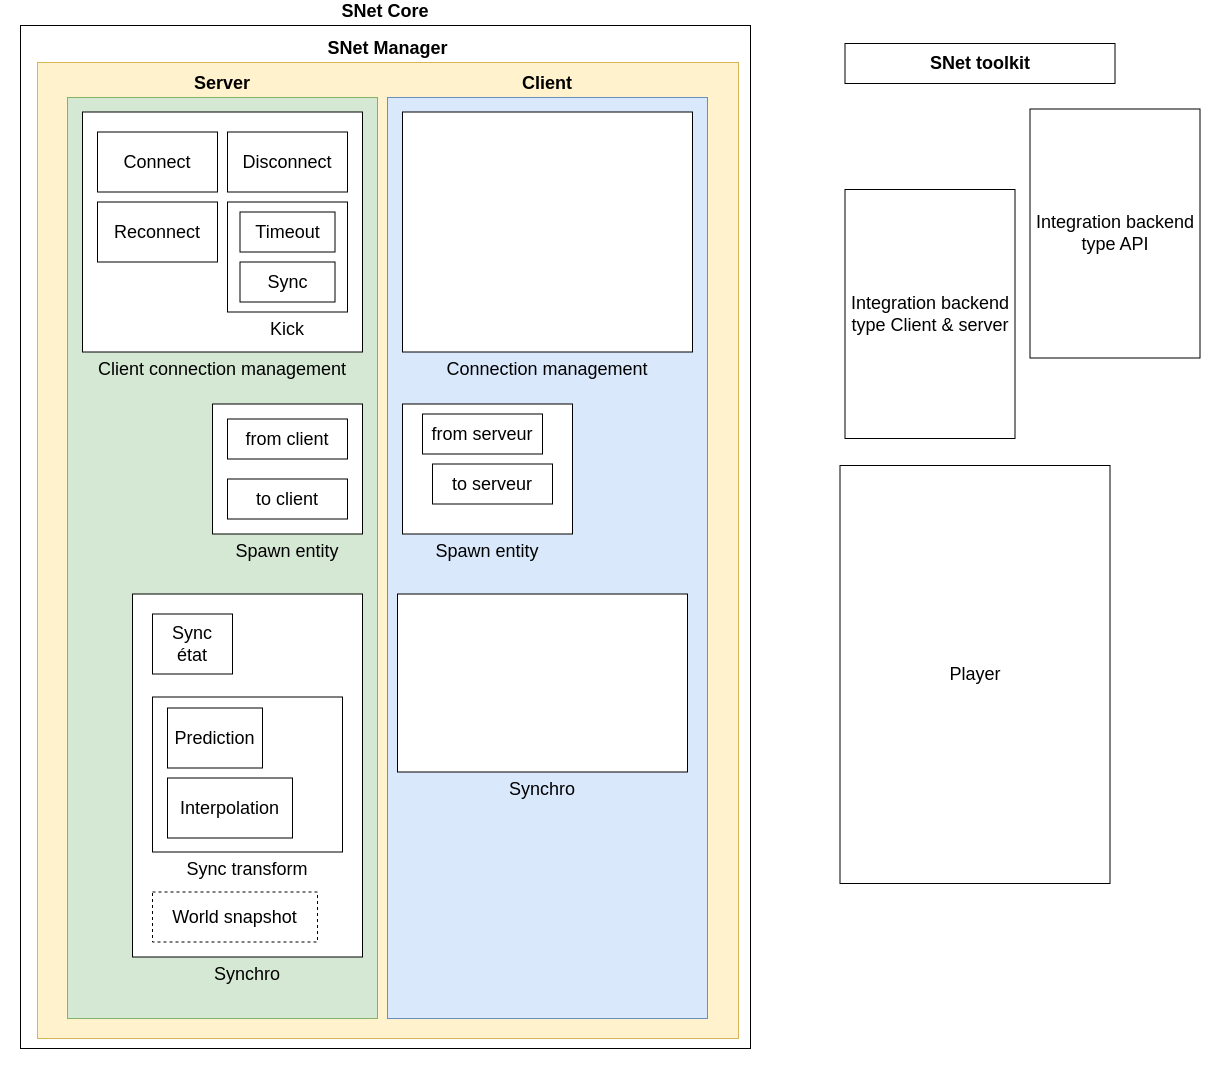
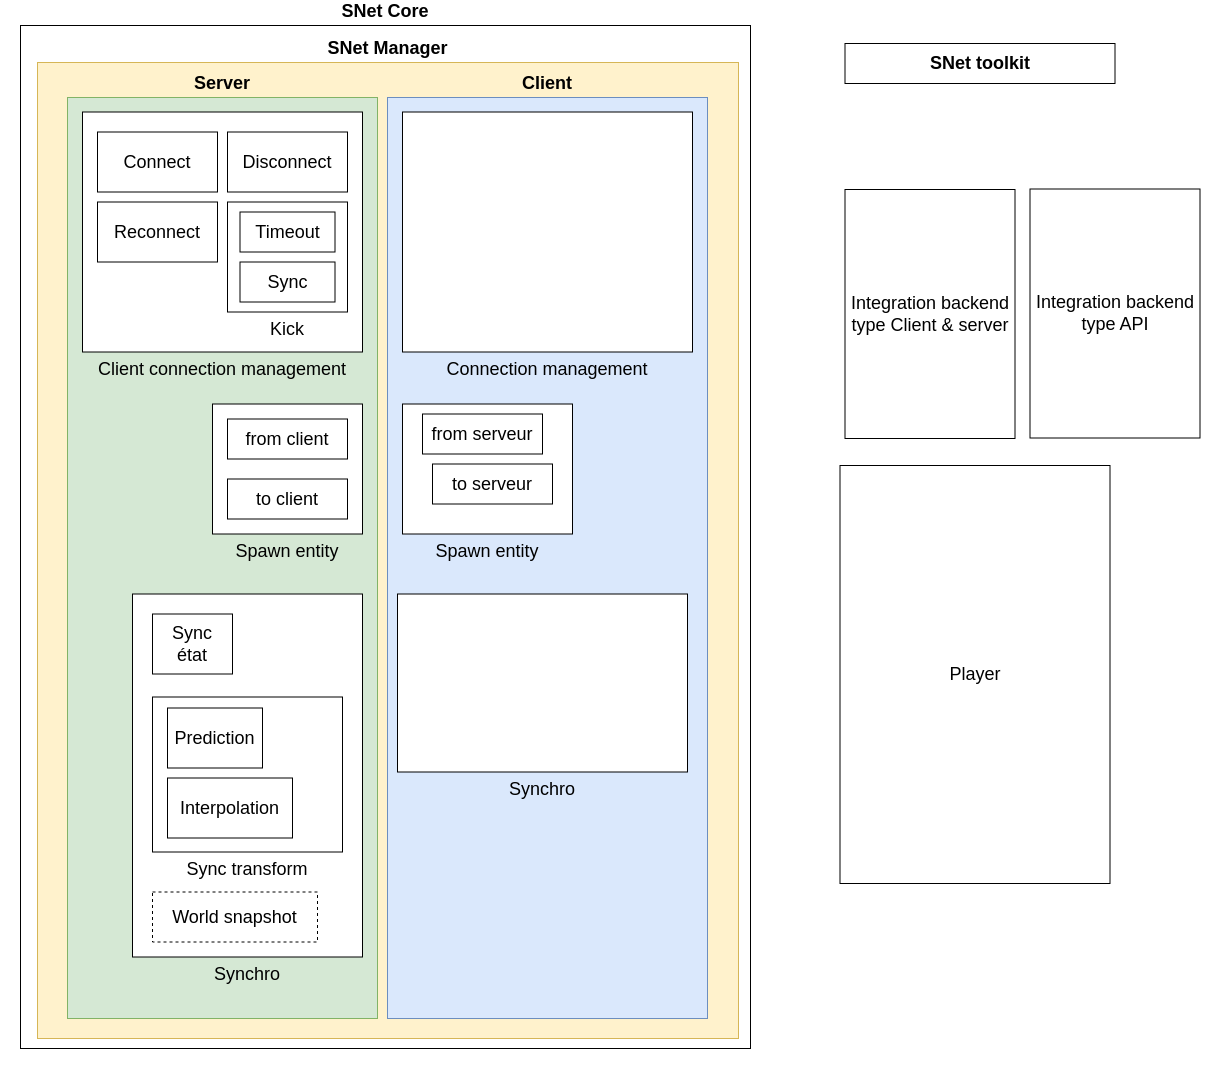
(1115, 234) -> (1115, 314)
